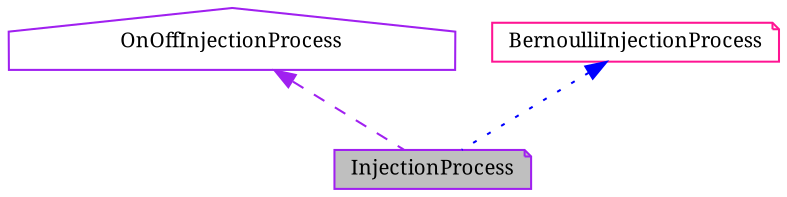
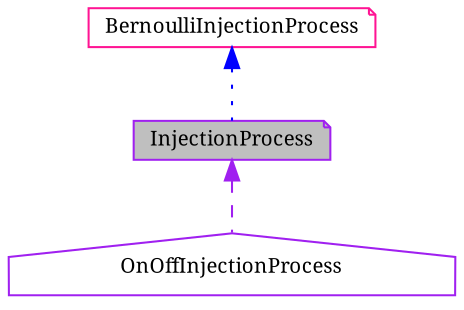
(348, 116) -> (232, 207)
